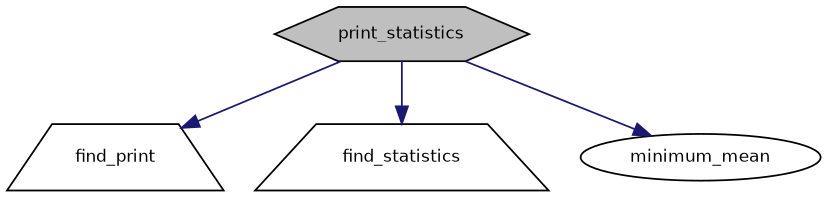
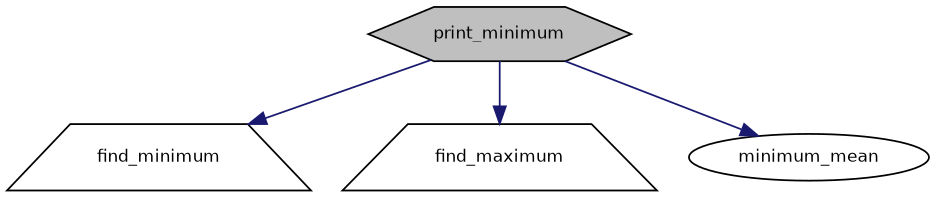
(402, 34) -> (500, 34)
(115, 157) -> (159, 157)
(402, 157) -> (500, 157)
